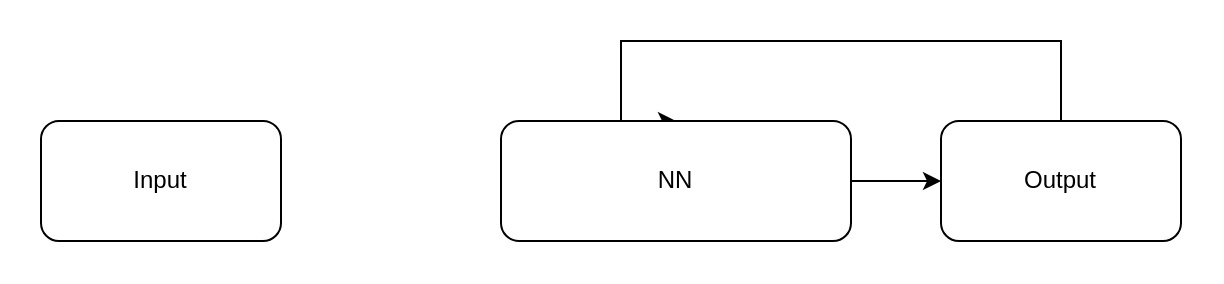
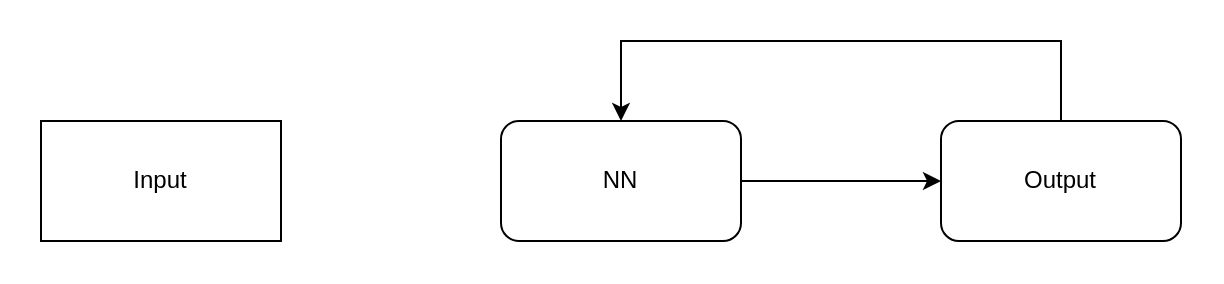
(161, 181) -> (161, 181)
(676, 181) -> (621, 181)
